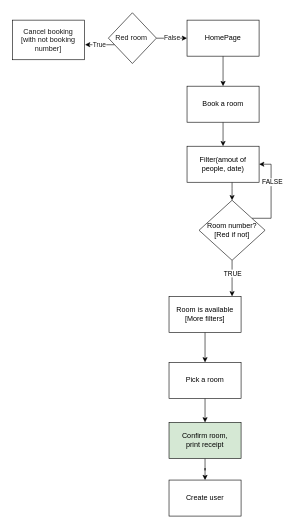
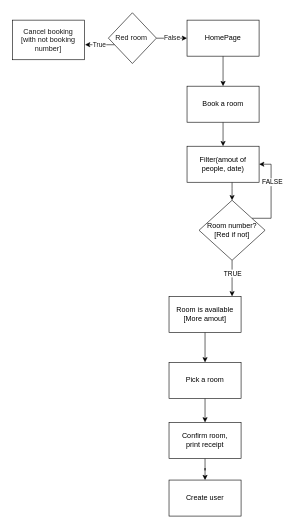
(205, 314) -> (205, 314)
(205, 440) -> (205, 440)
